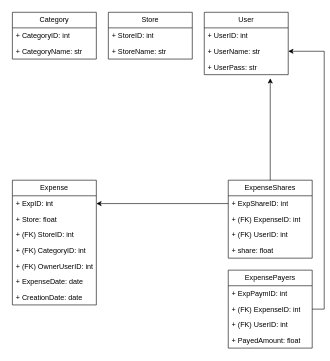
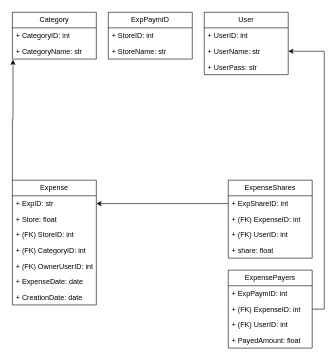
(150, 20) -> (150, 20)
(270, 83) -> none
none -> (12, 147)
(36, 204) -> (37, 204)
